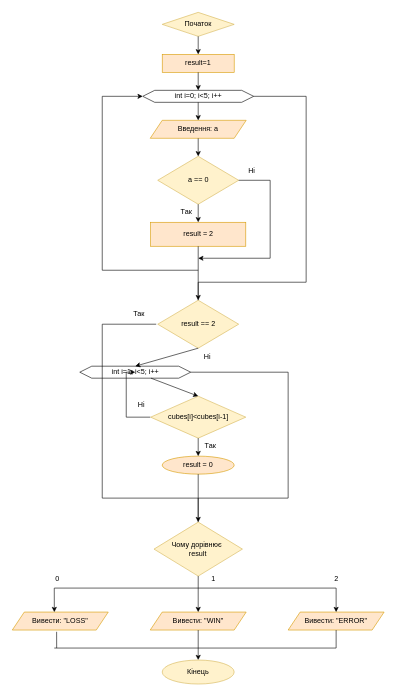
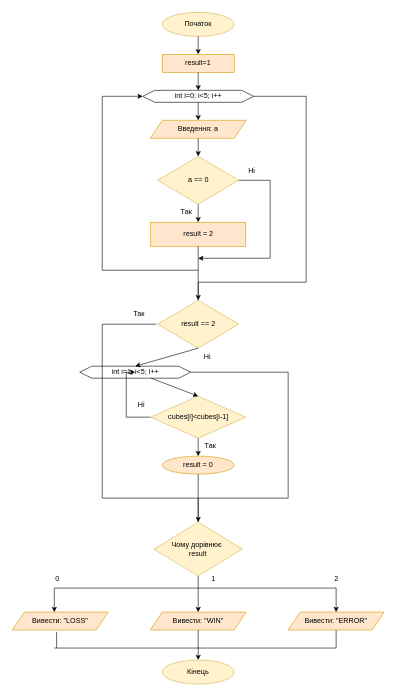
(198, 24) -> (198, 24)
